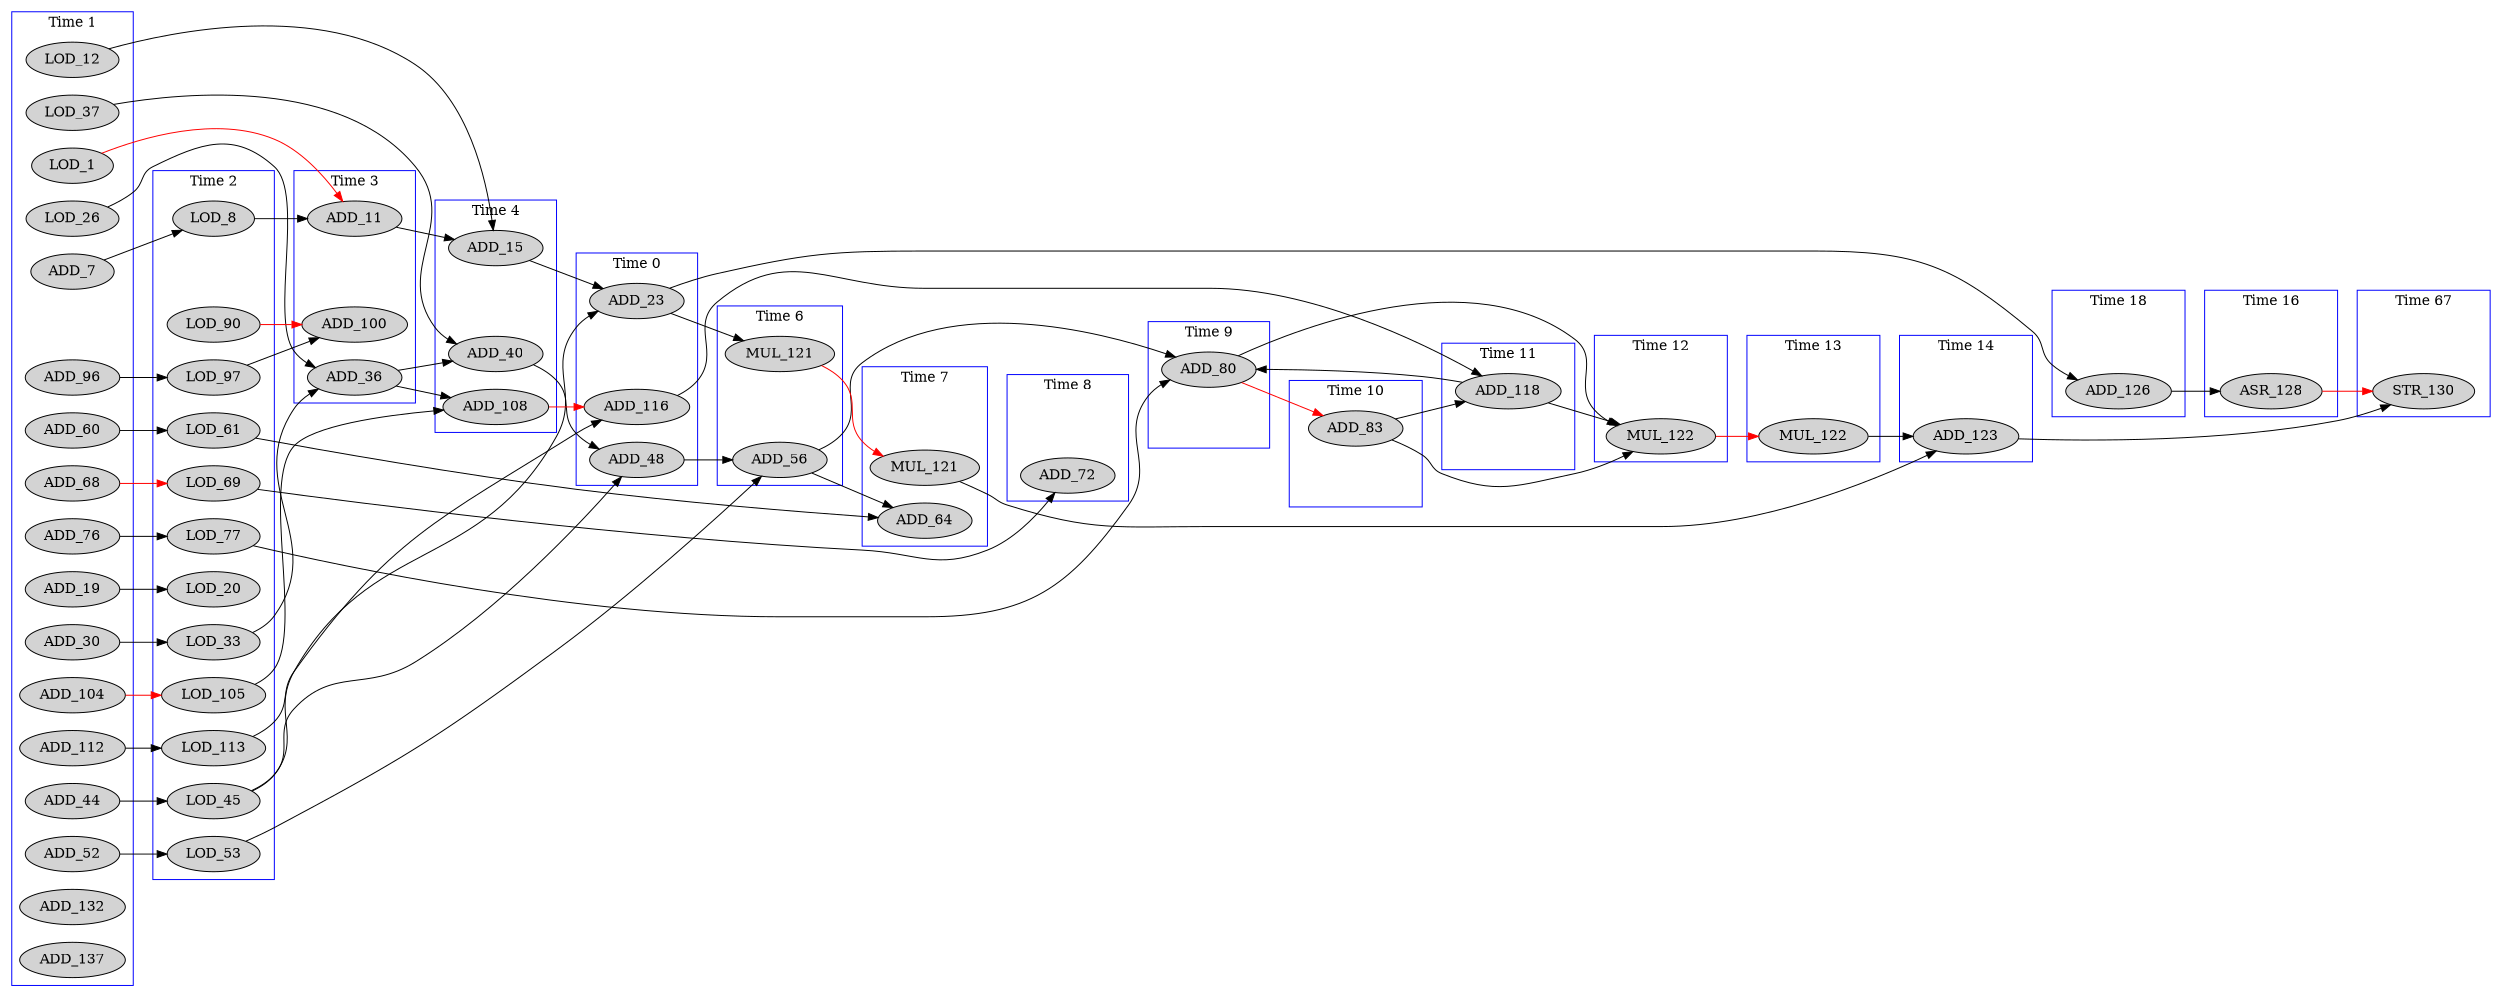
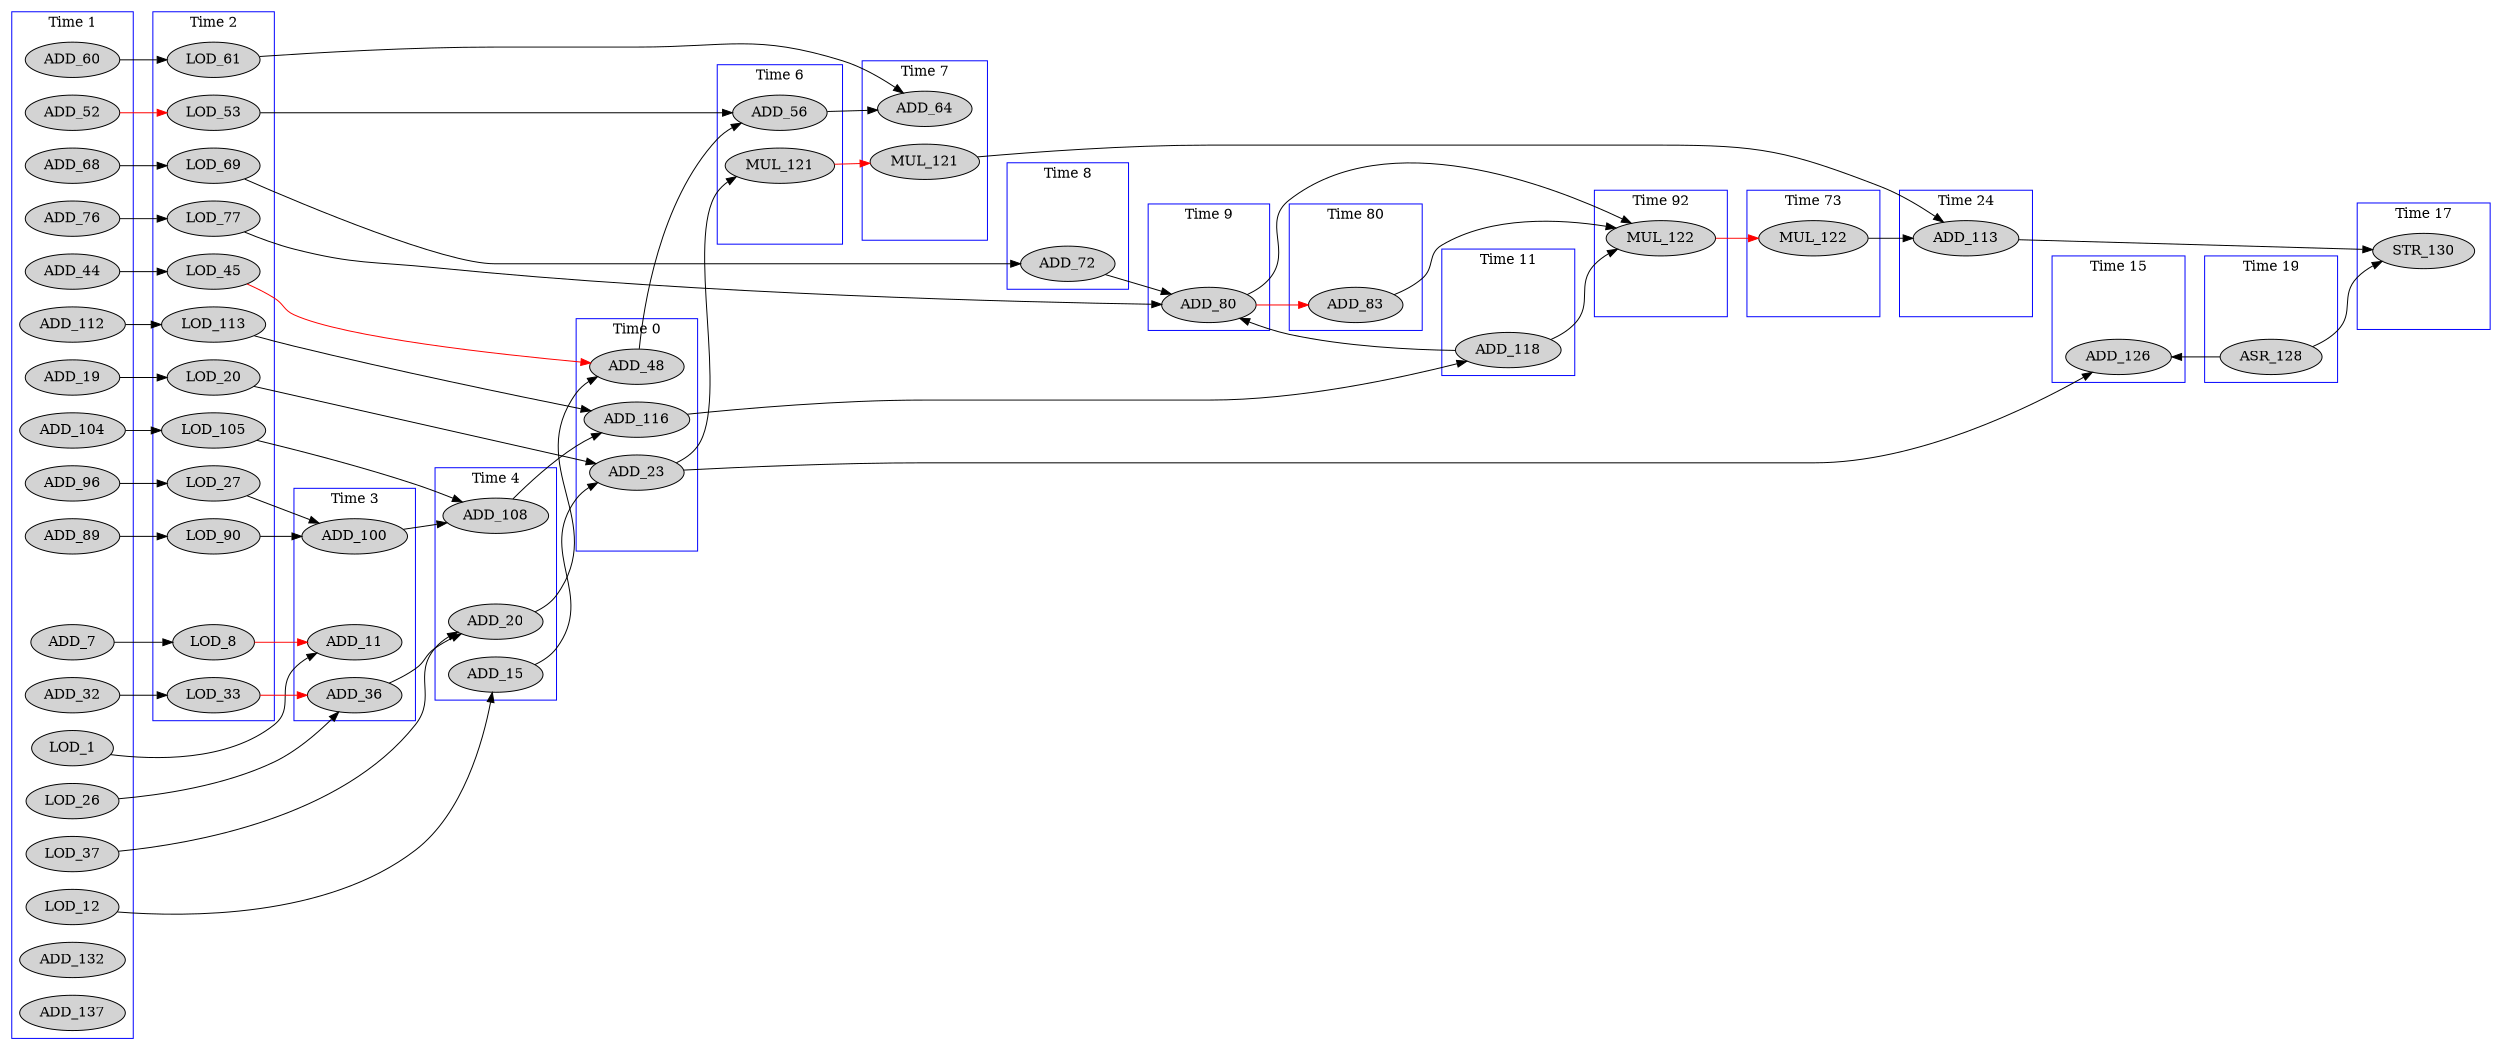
(229, 129) -> (234, 746)
(280, 219) -> (280, 642)
(422, 233) -> none
(2119, 302) -> (2119, 267)
(2271, 302) -> (2271, 267)
(2424, 302) -> (2424, 214)
(268, 325) -> (281, 536)
(959, 326) -> (1135, 283)
(1661, 347) -> (1661, 202)
(1813, 347) -> (1813, 202)
(1966, 347) -> (1966, 202)
(496, 354) -> (496, 622)
(214, 378) -> (214, 483)
(2191, 391) -> (2198, 357)
(2344, 391) -> (2347, 312)
(422, 392) -> (422, 527)
(1356, 392) -> (1356, 215)
(561, 407) -> (539, 475)
(1428, 411) -> none
(1966, 436) -> (1966, 238)
(139, 483) -> (139, 166)
(287, 522) -> (279, 695)
none -> (73, 536)
(424, 555) -> (420, 424)
(73, 642) -> (73, 695)
(431, 652) -> (408, 341)
(140, 695) -> (140, 430)
(139, 854) -> (139, 113)
